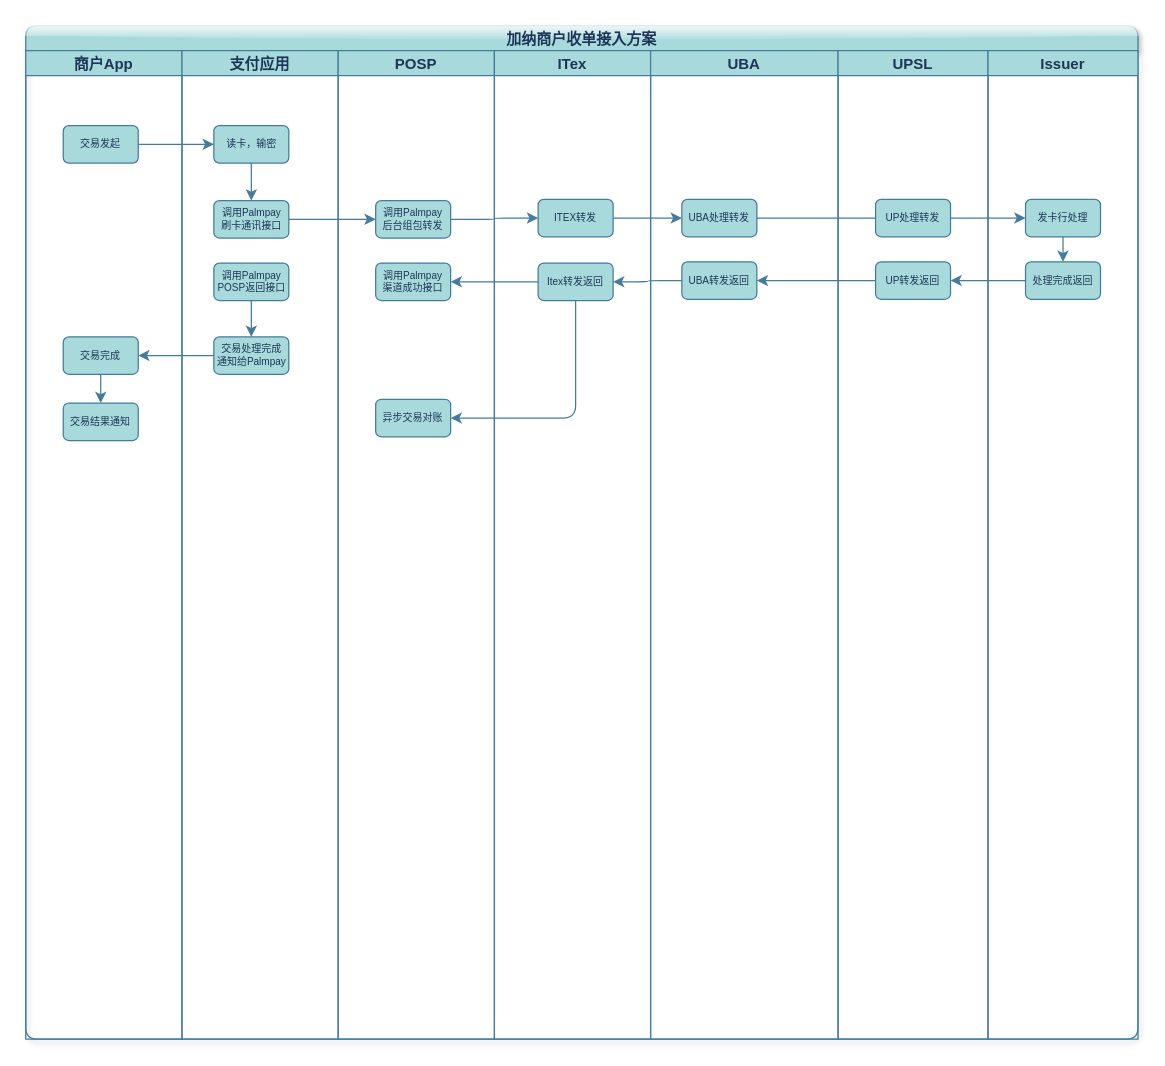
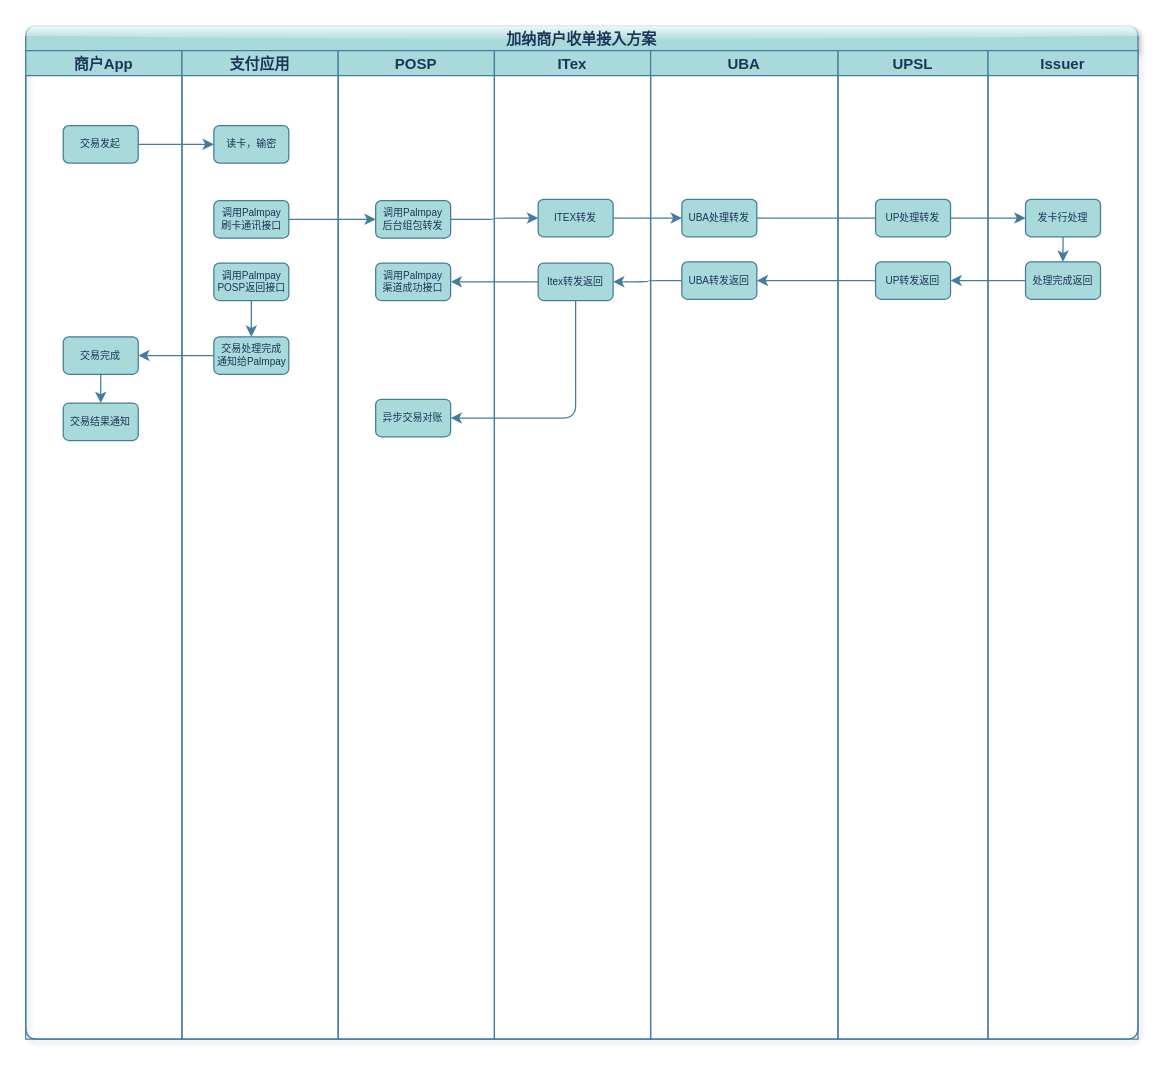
(251, 177) -> none
